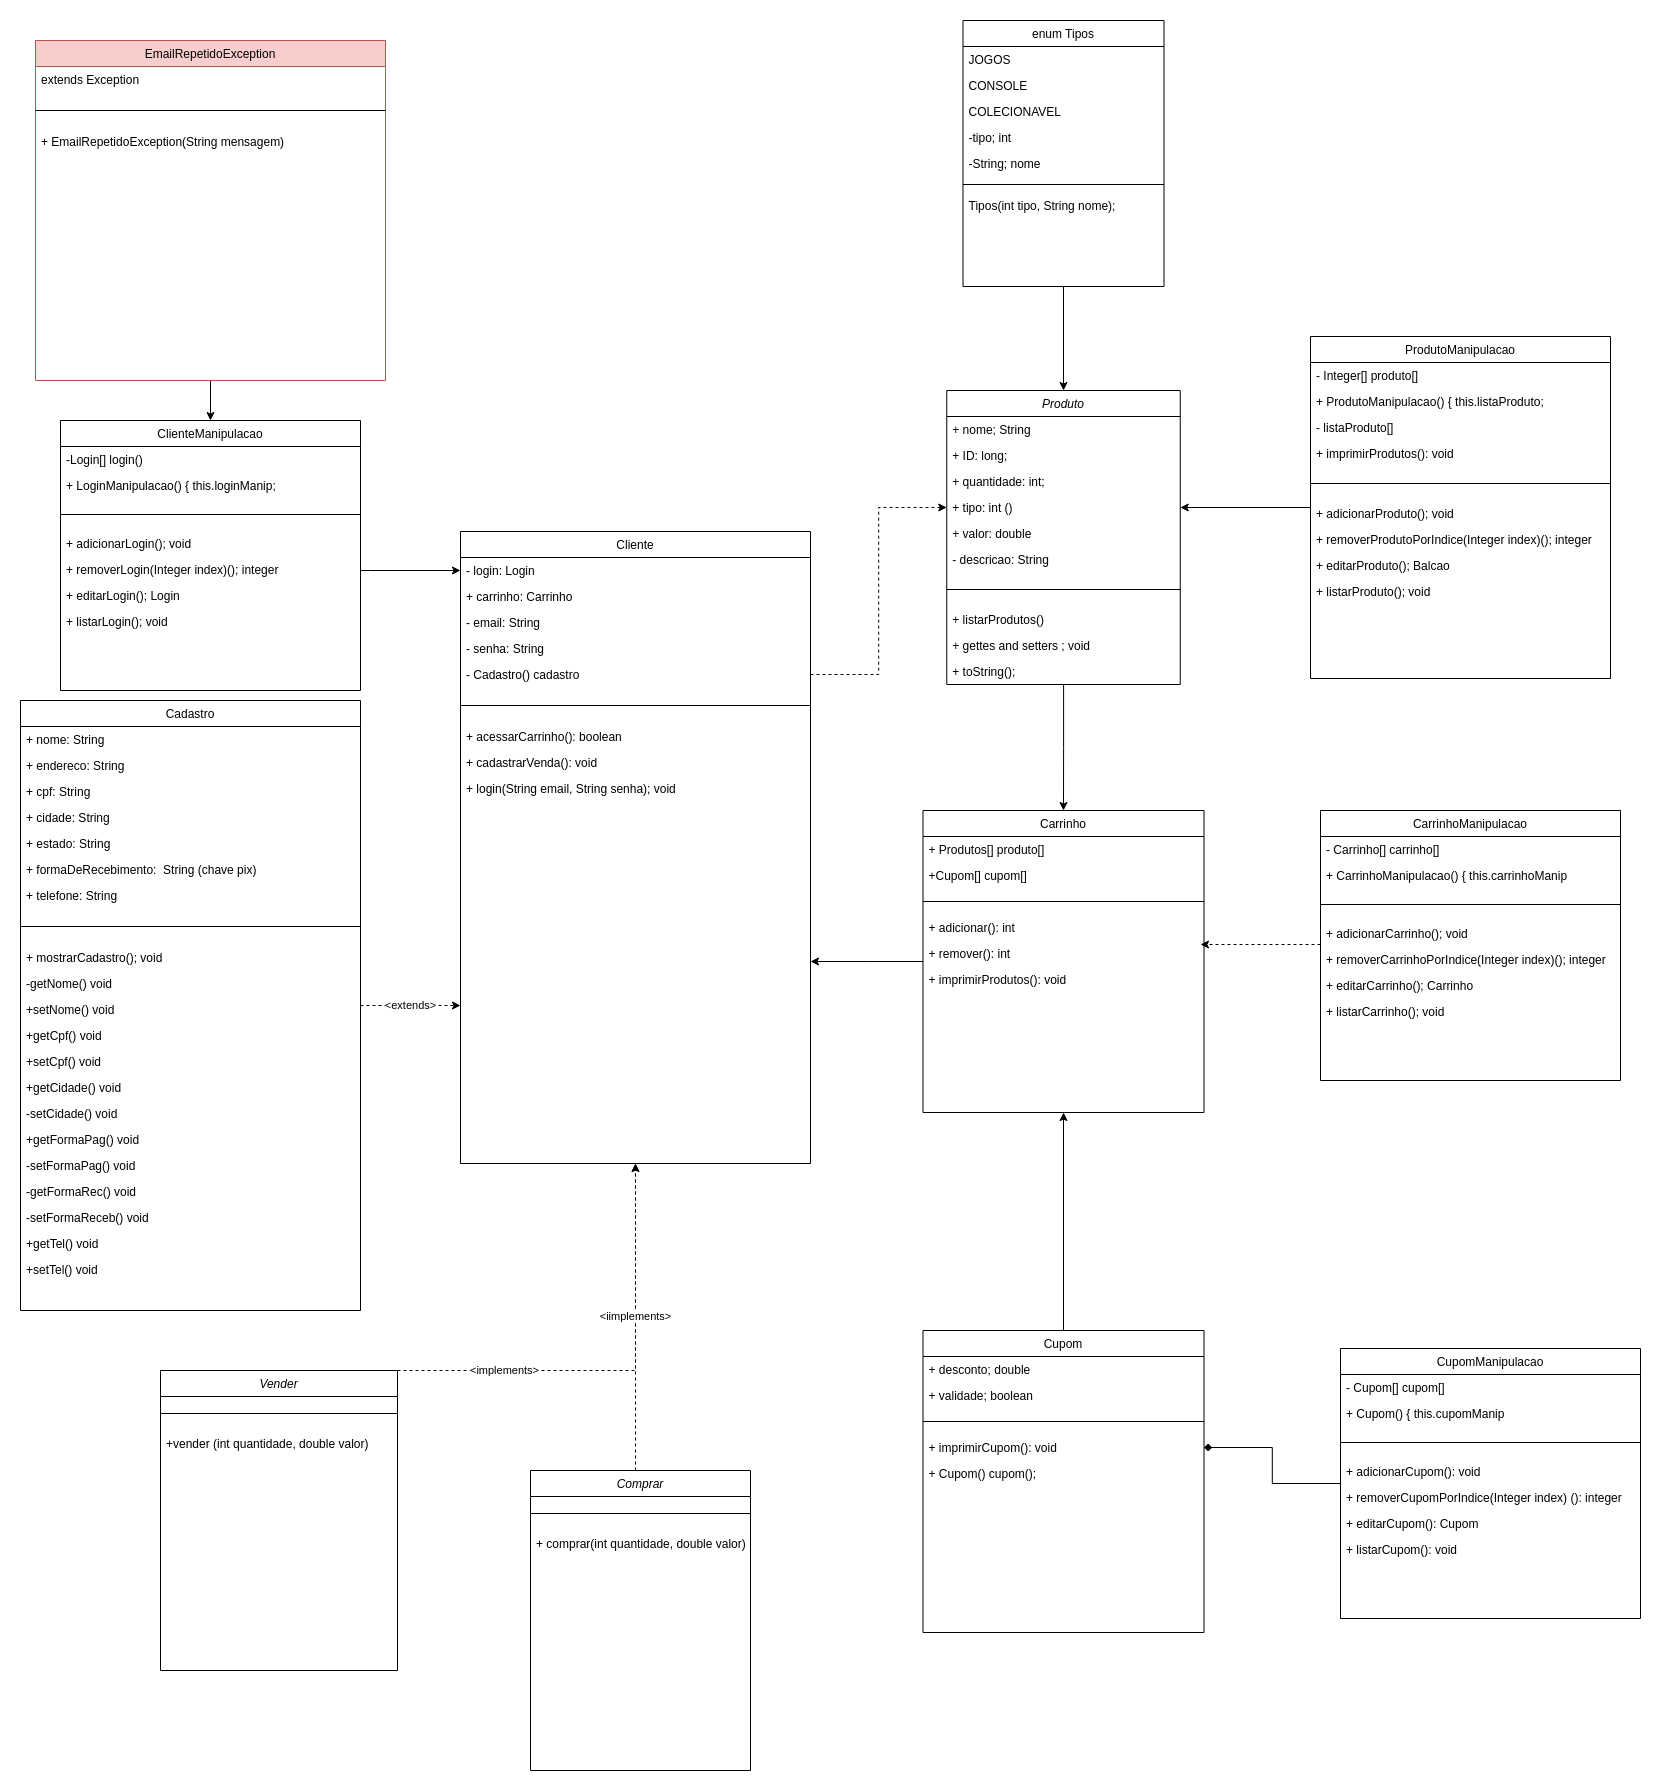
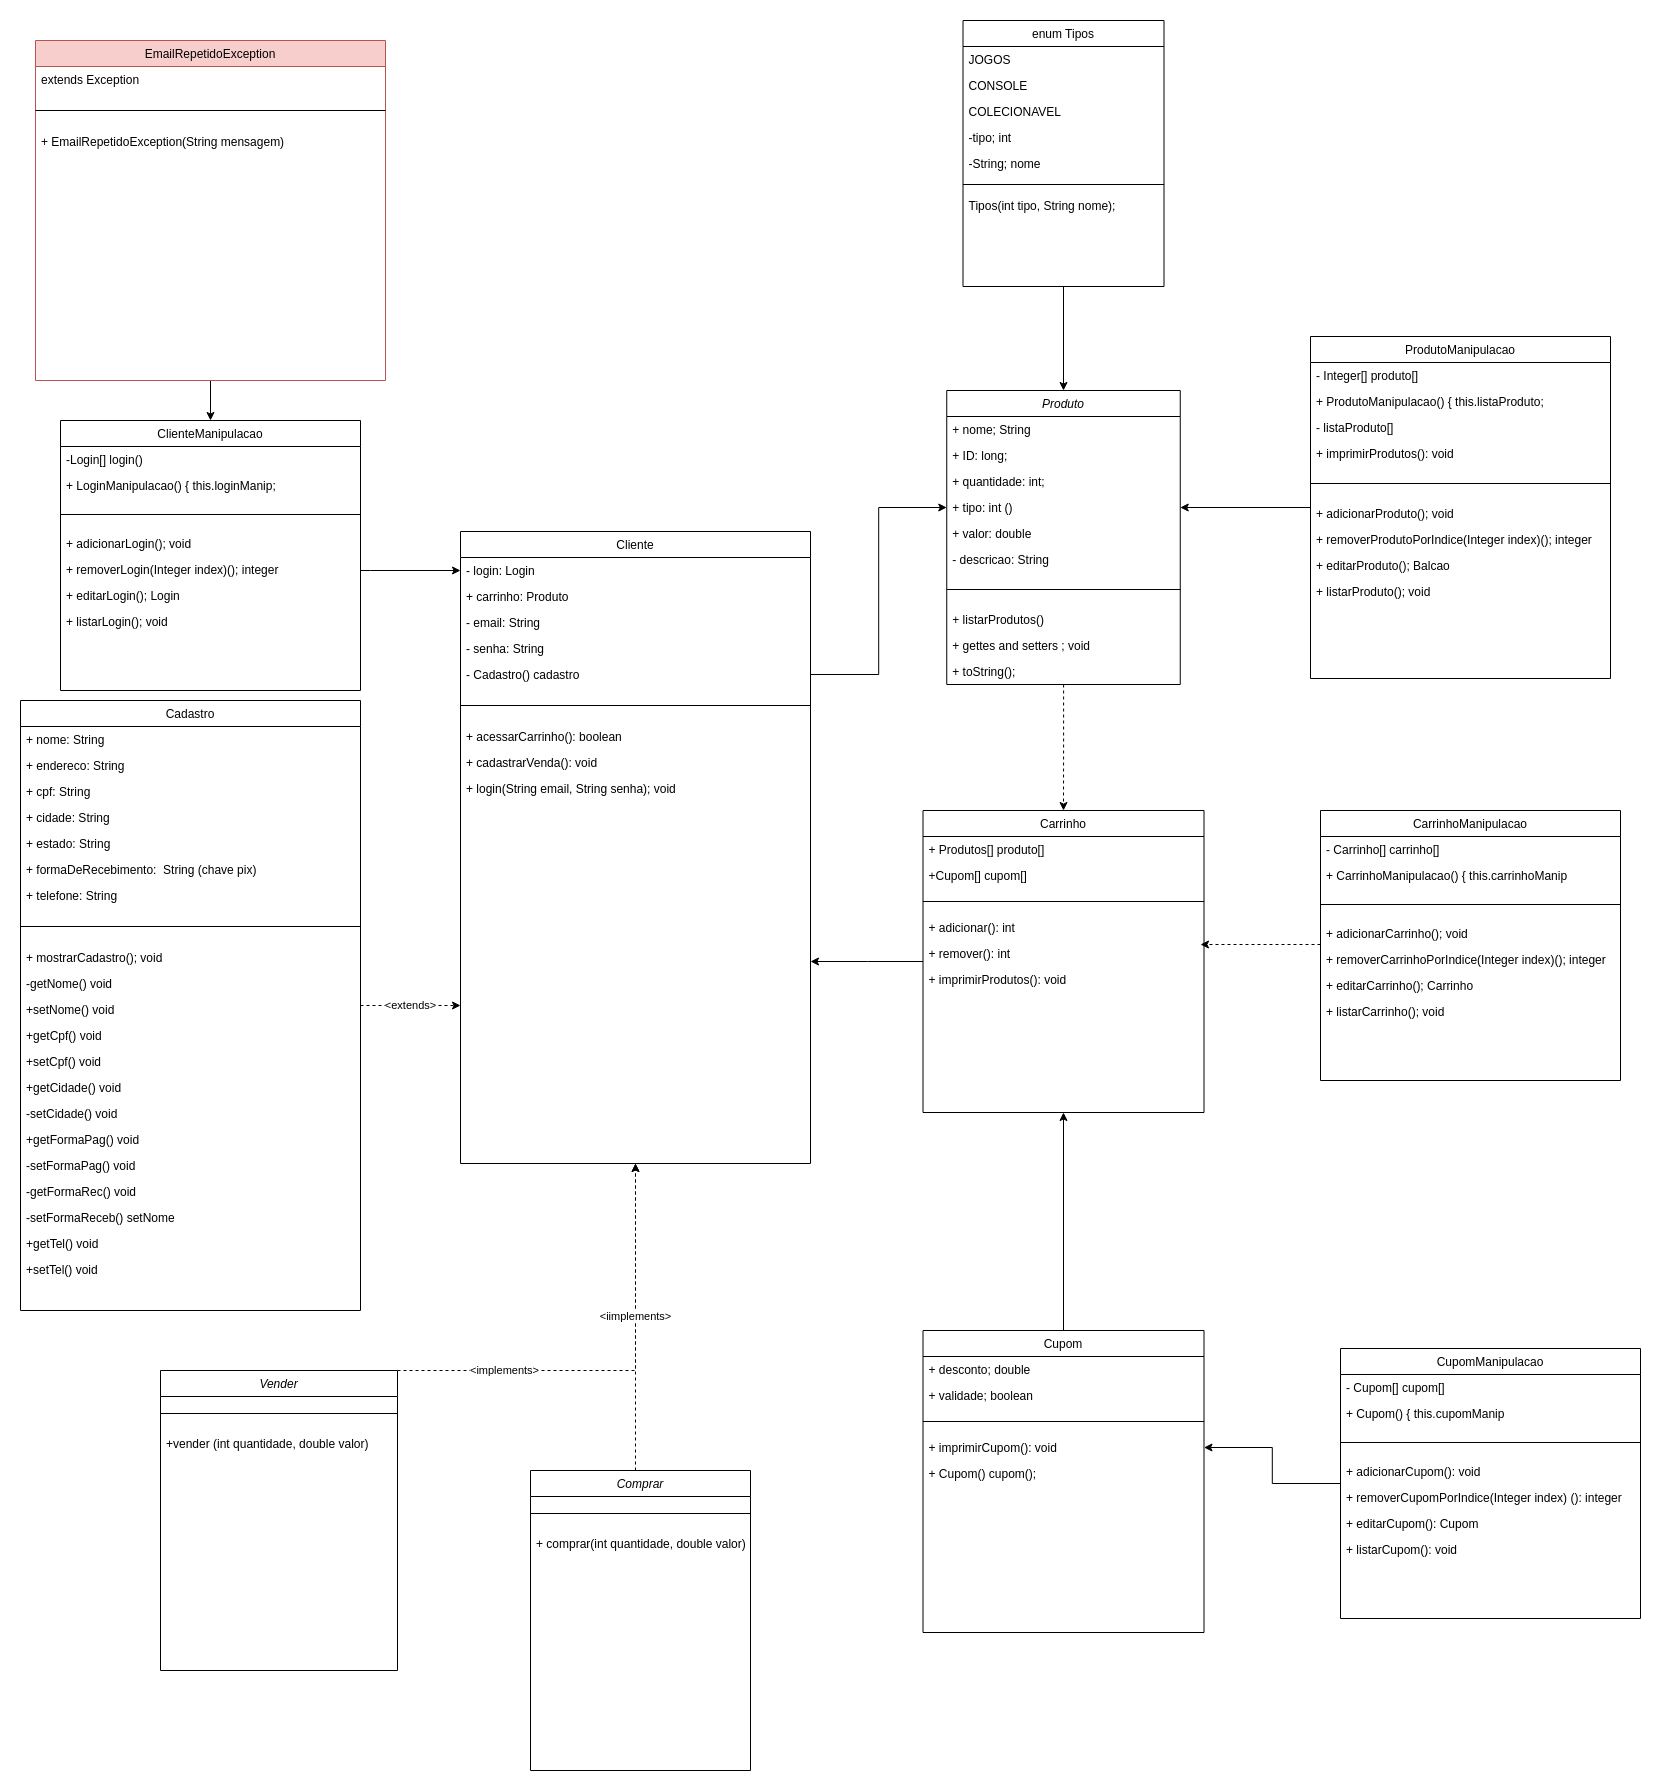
(879, 595) -> (879, 595)
(525, 597) -> (524, 597)
(1064, 745) -> (1064, 745)
(93, 1218) -> (105, 1218)
(1213, 1448) -> (1212, 1448)
